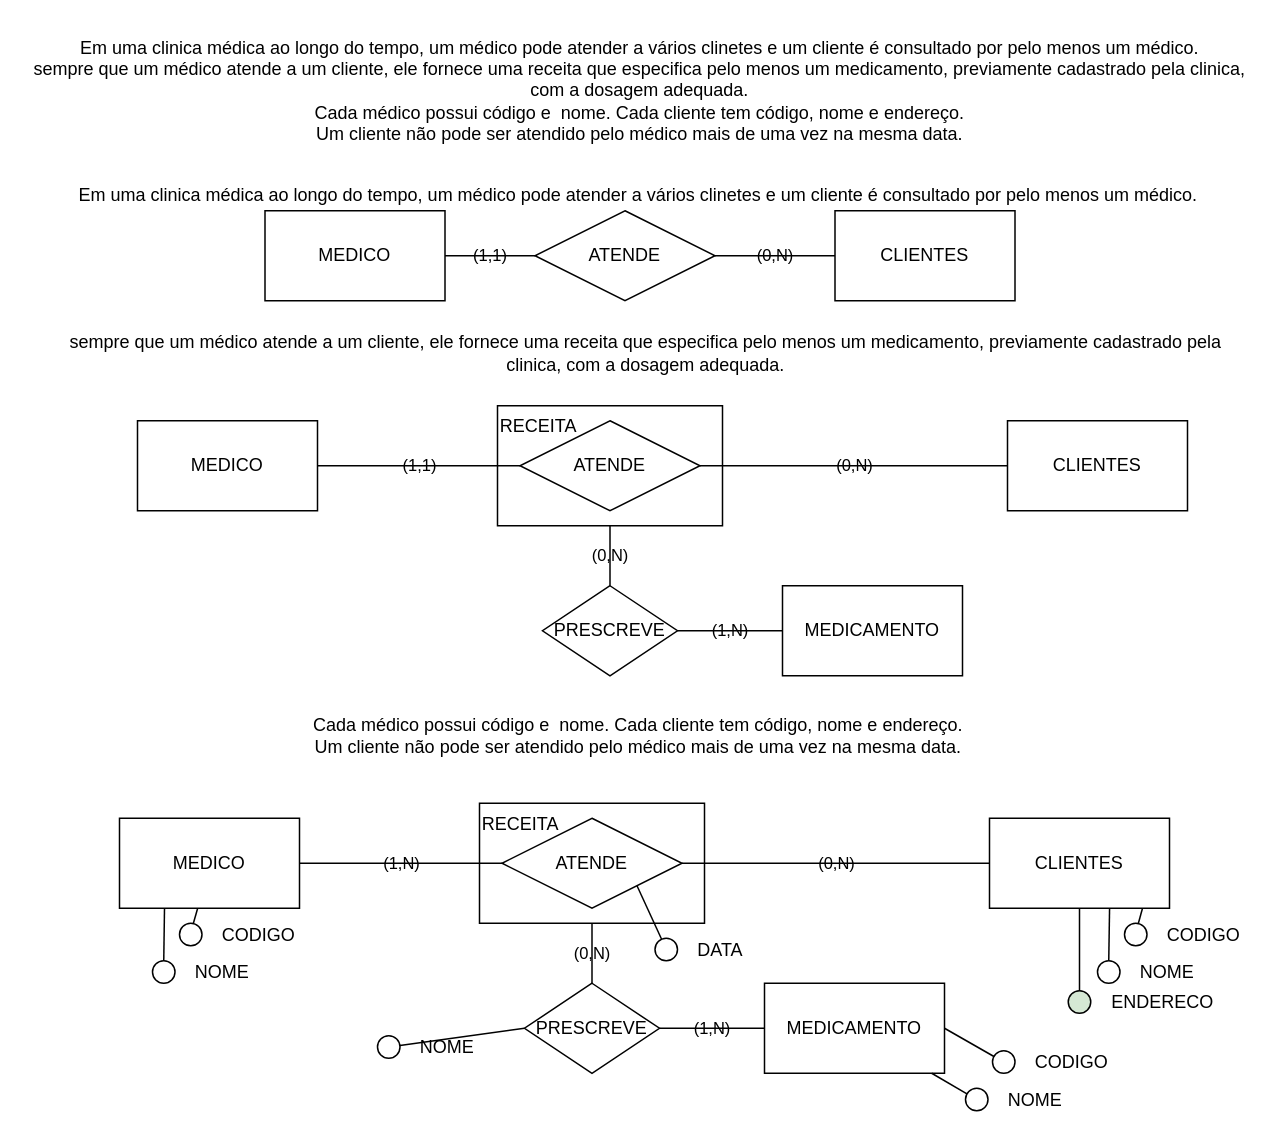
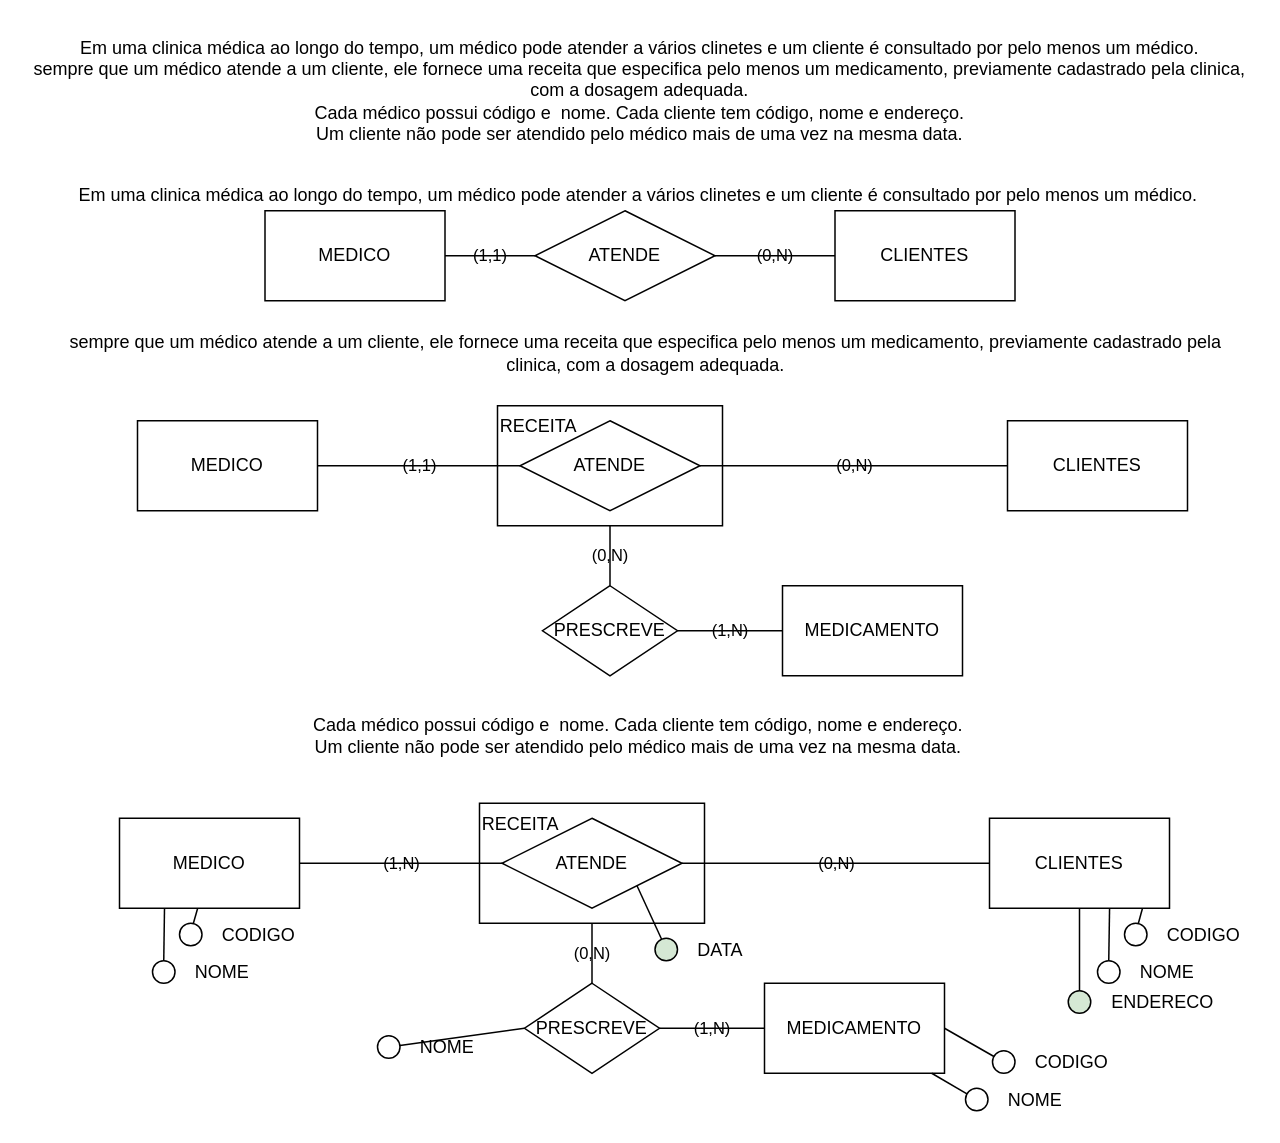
(666, 950) -> (666, 950)
